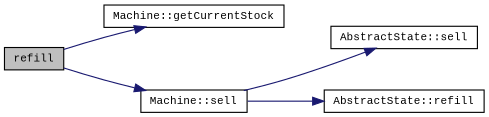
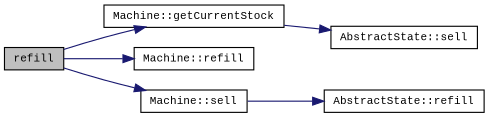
none -> (194, 59)
(305, 73) -> (302, 27)
